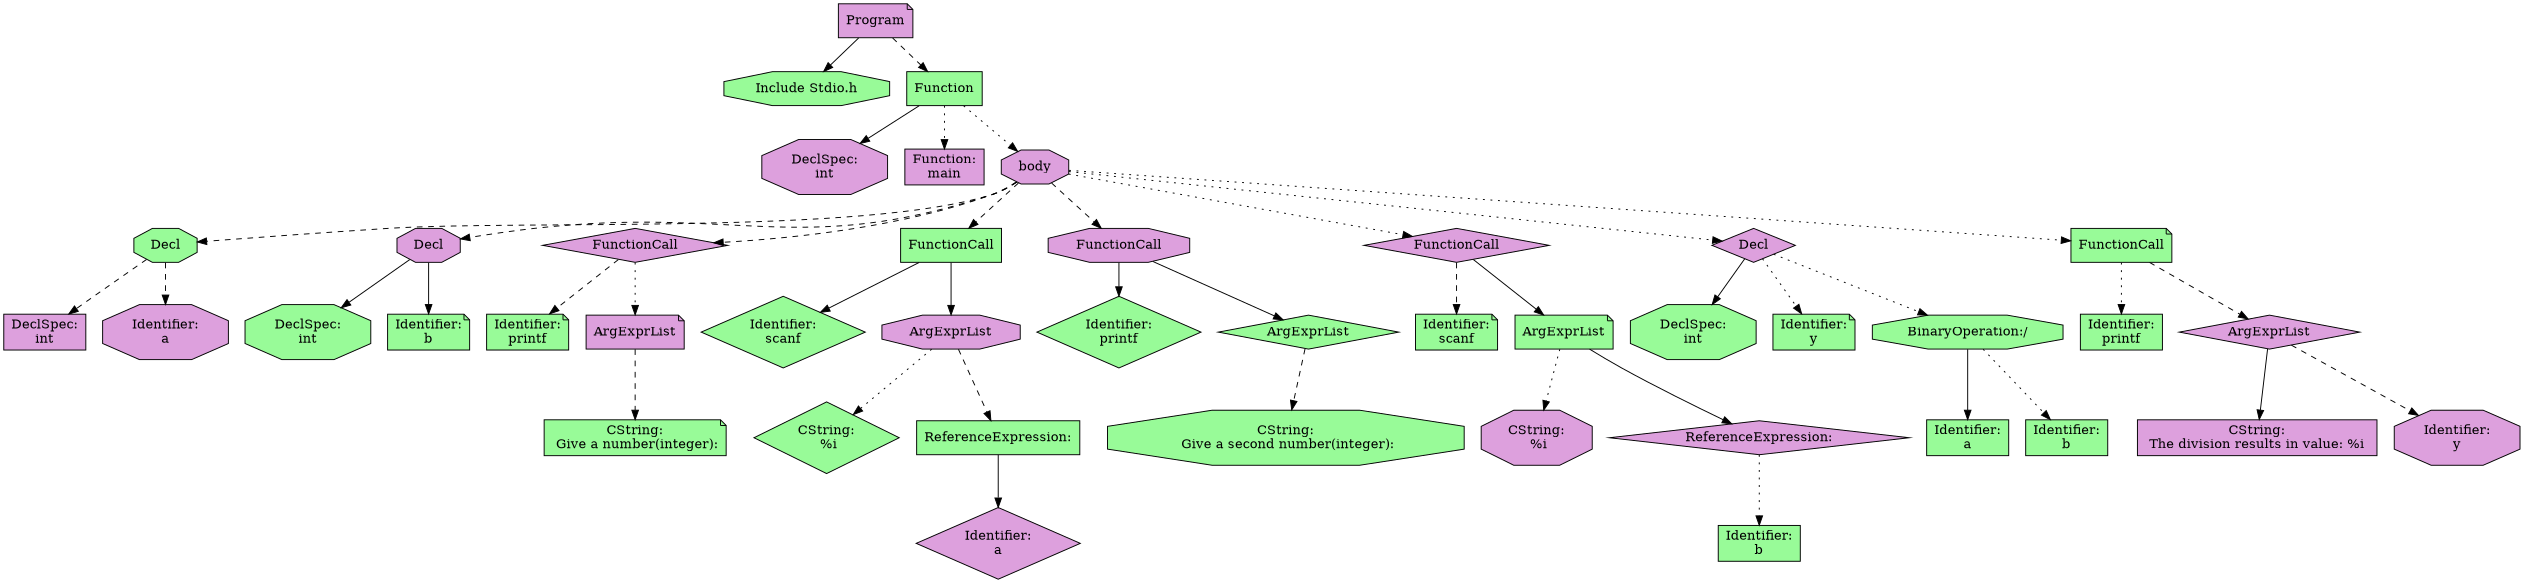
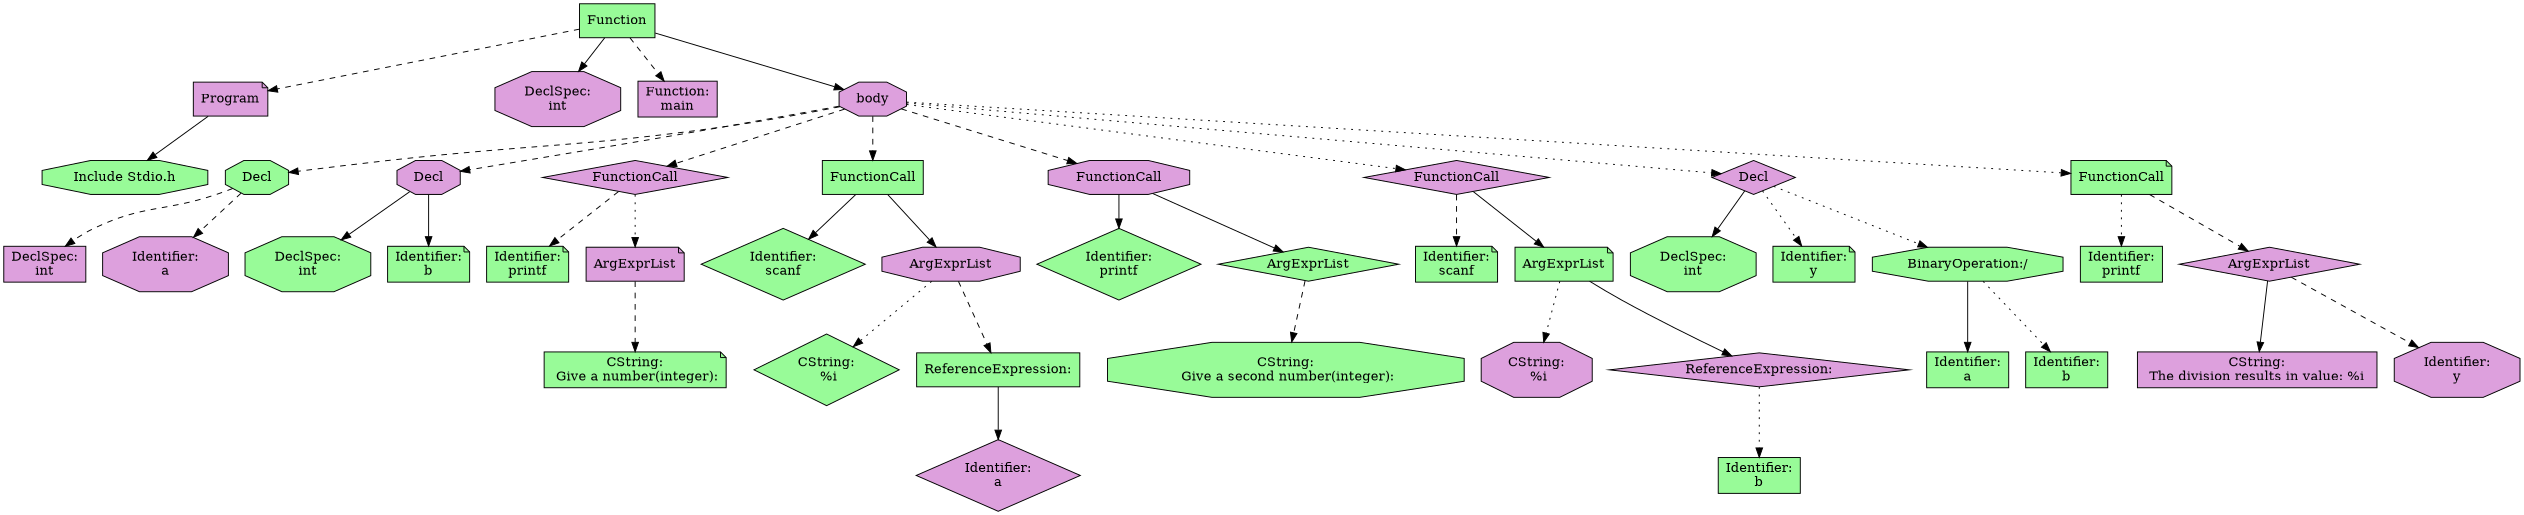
(907, 52) -> (428, 59)
(944, 123) -> (644, 56)
(987, 126) -> (745, 60)
